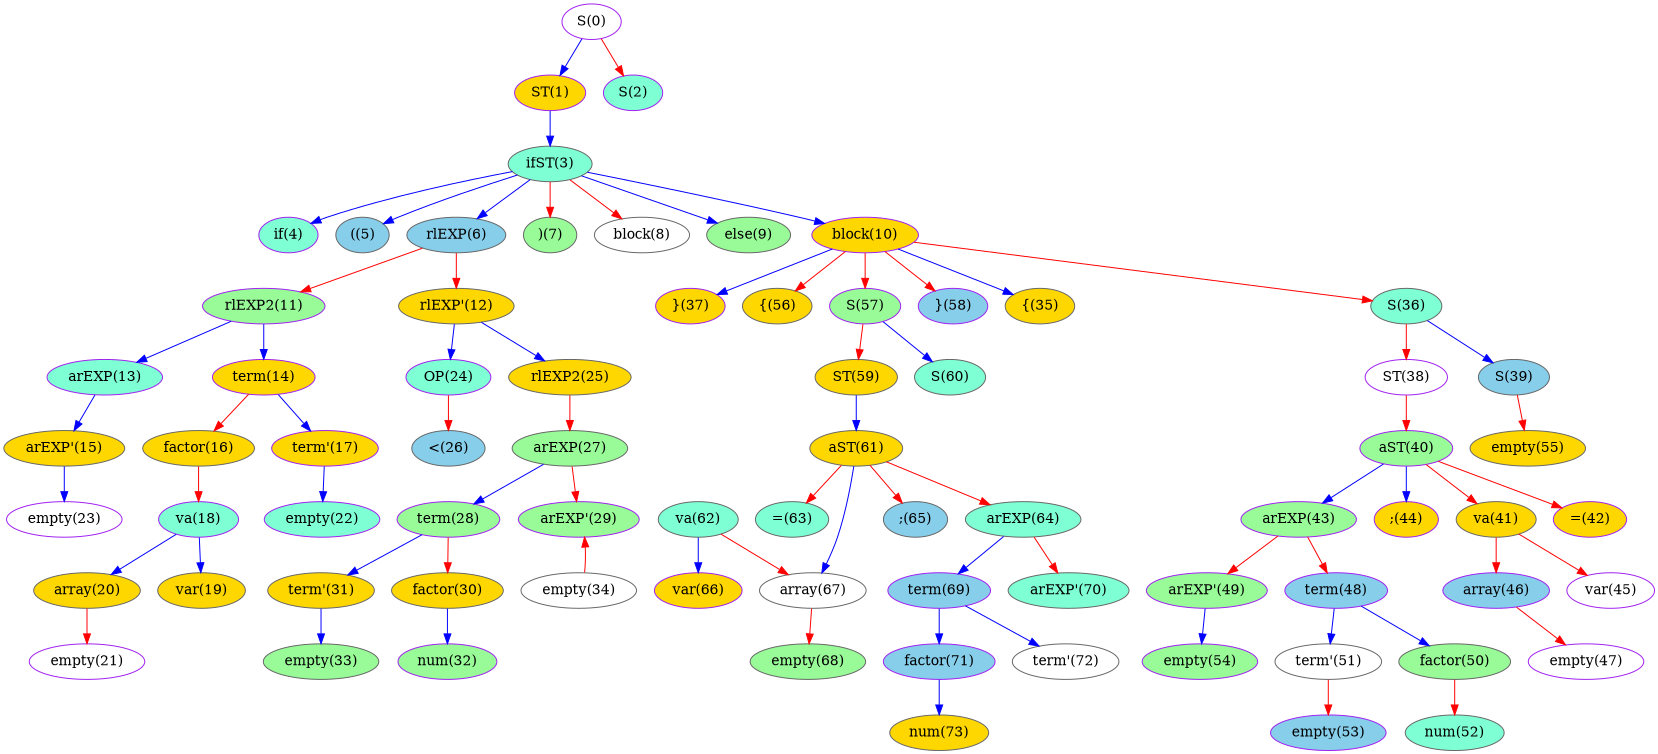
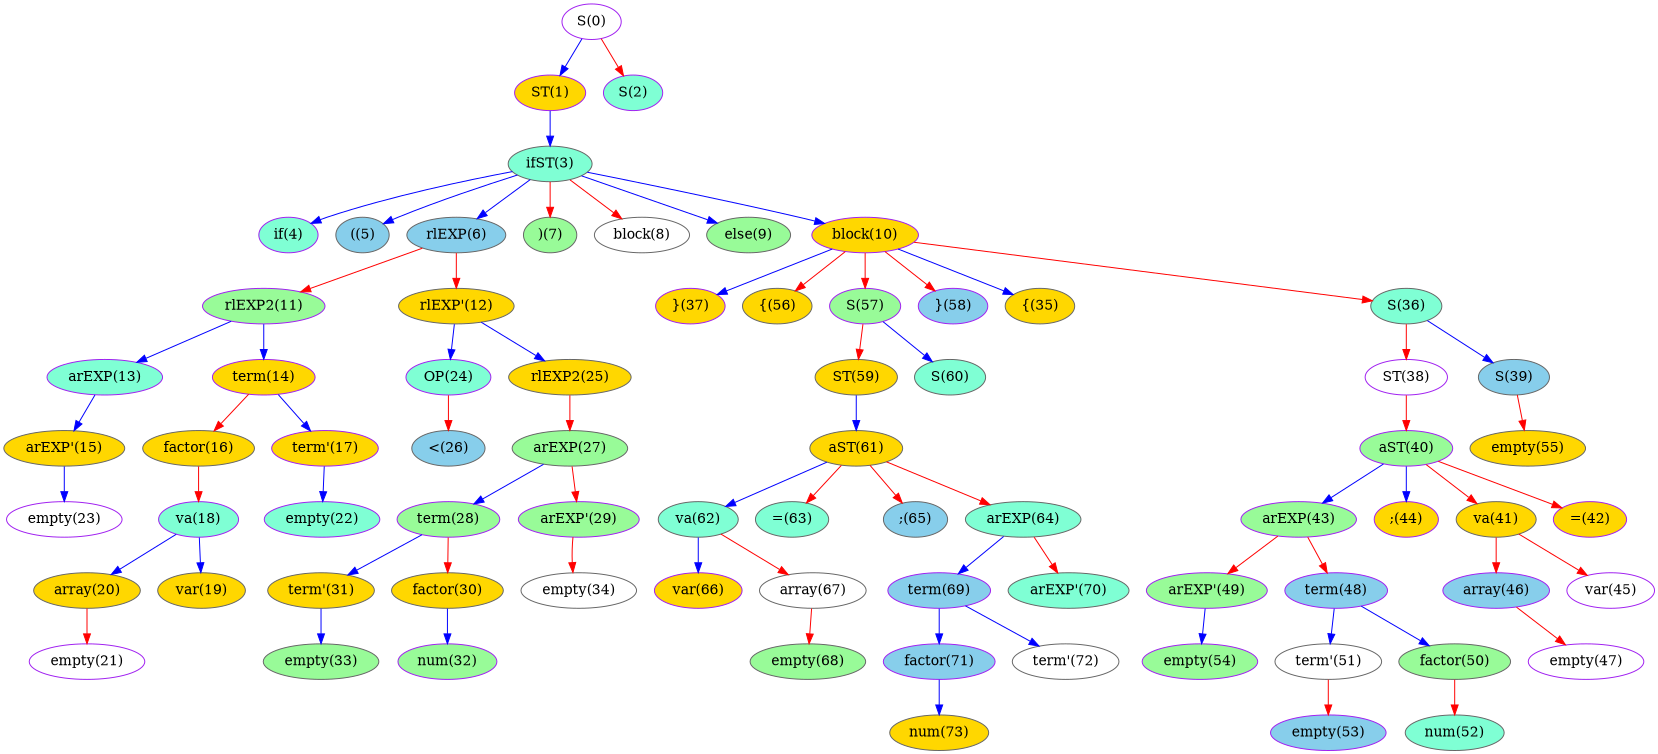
(844, 516) -> (781, 482)
(585, 560) -> (572, 550)
